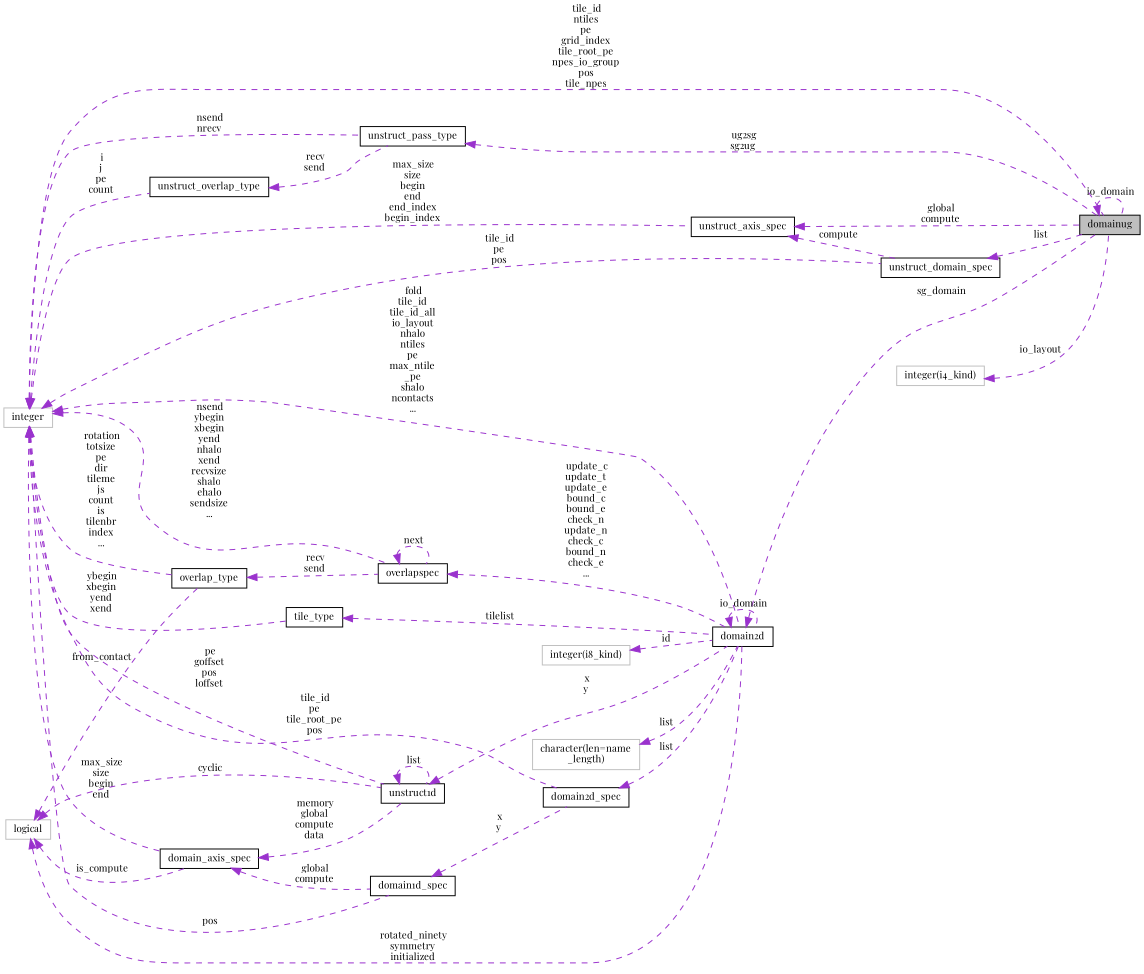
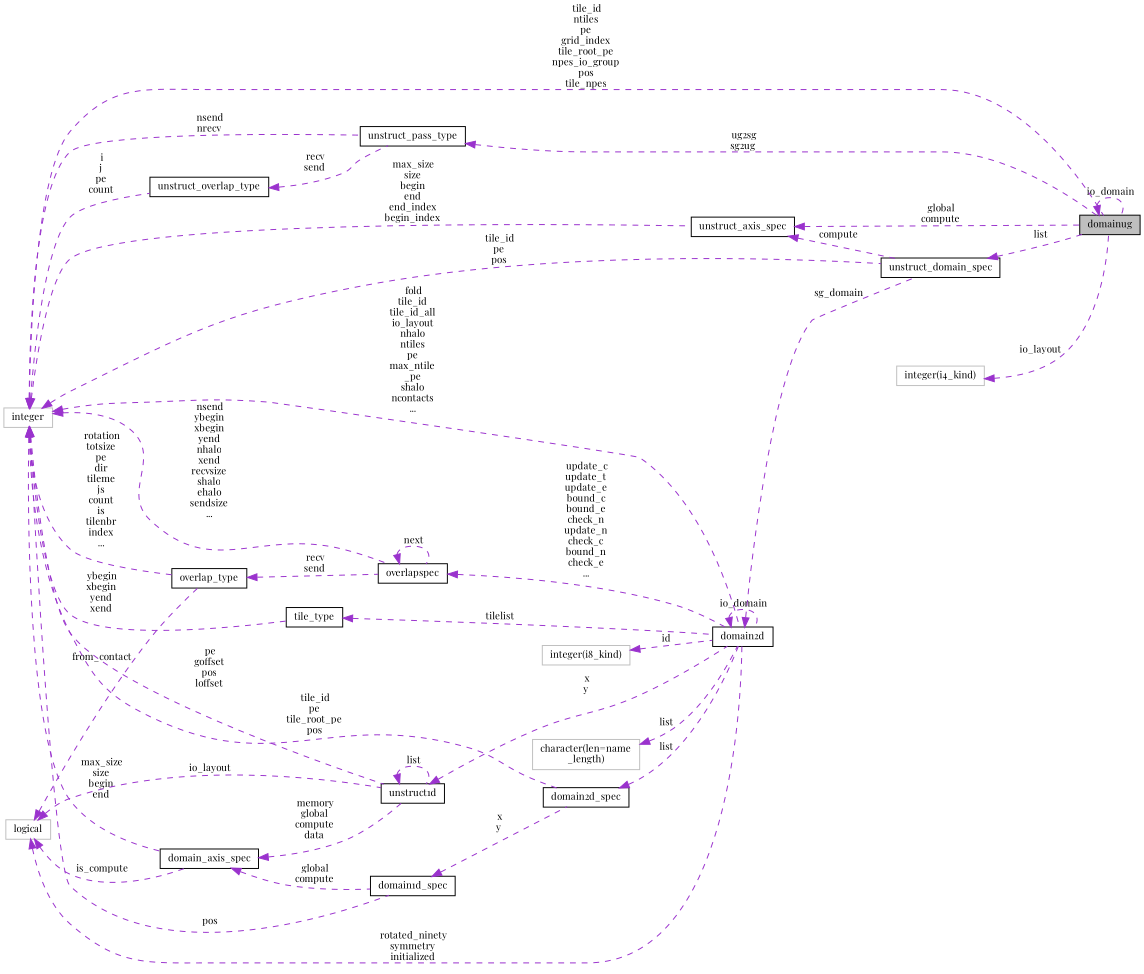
(866, 375) -> (778, 410)
(209, 769) -> (209, 769)
